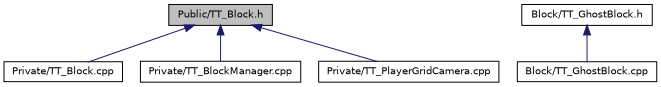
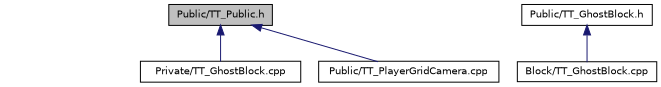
(221, 15) -> (221, 15)
(587, 15) -> (587, 15)
(63, 72) -> none
(221, 72) -> (221, 72)
(409, 72) -> (409, 72)
